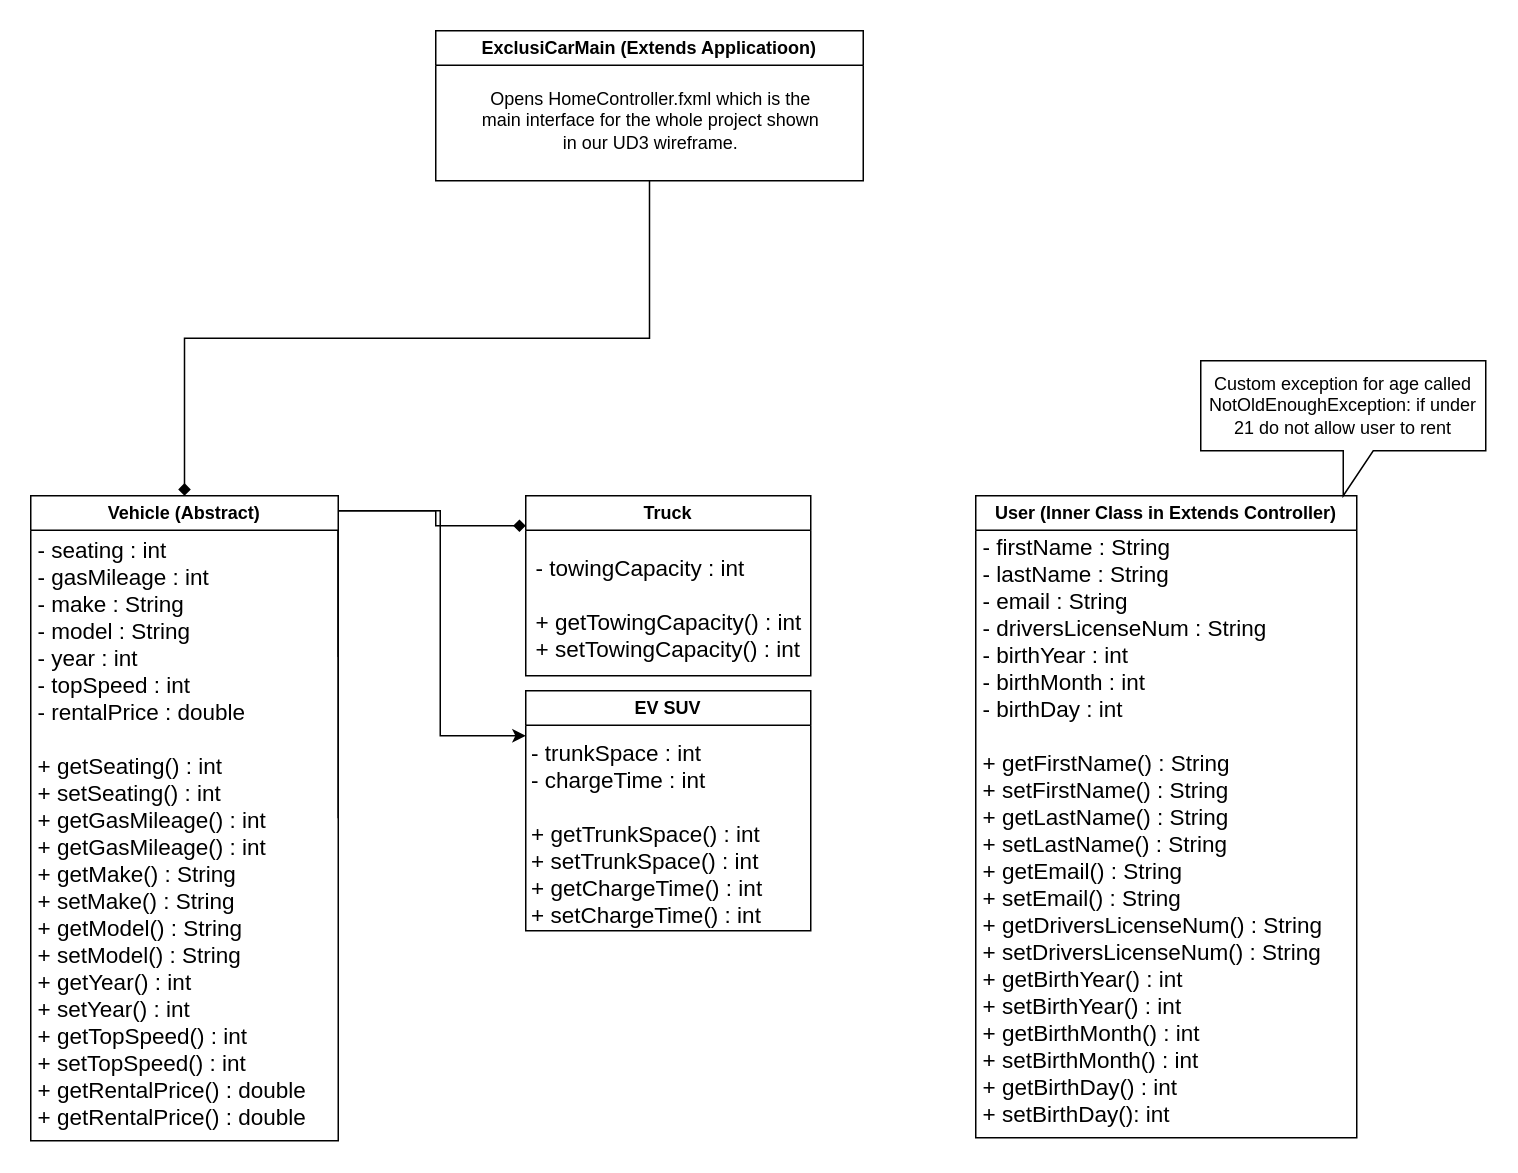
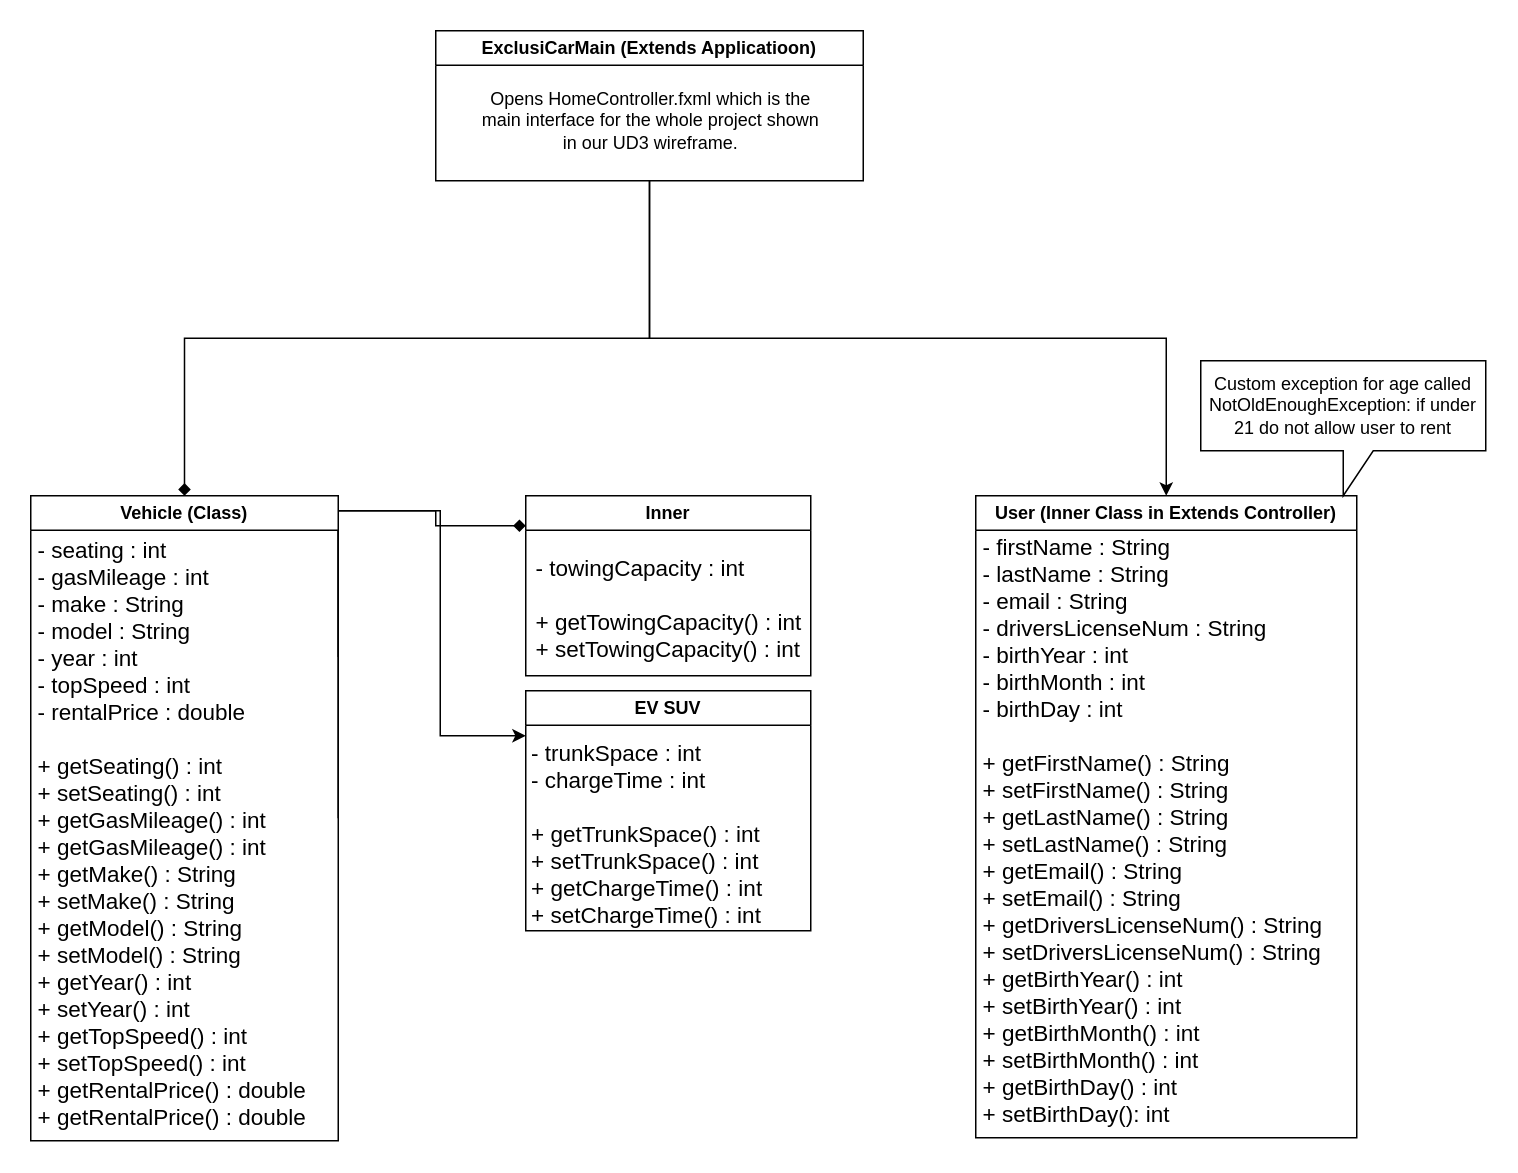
none -> (982, 338)
(185, 514) -> (185, 514)
(668, 514) -> (668, 514)
